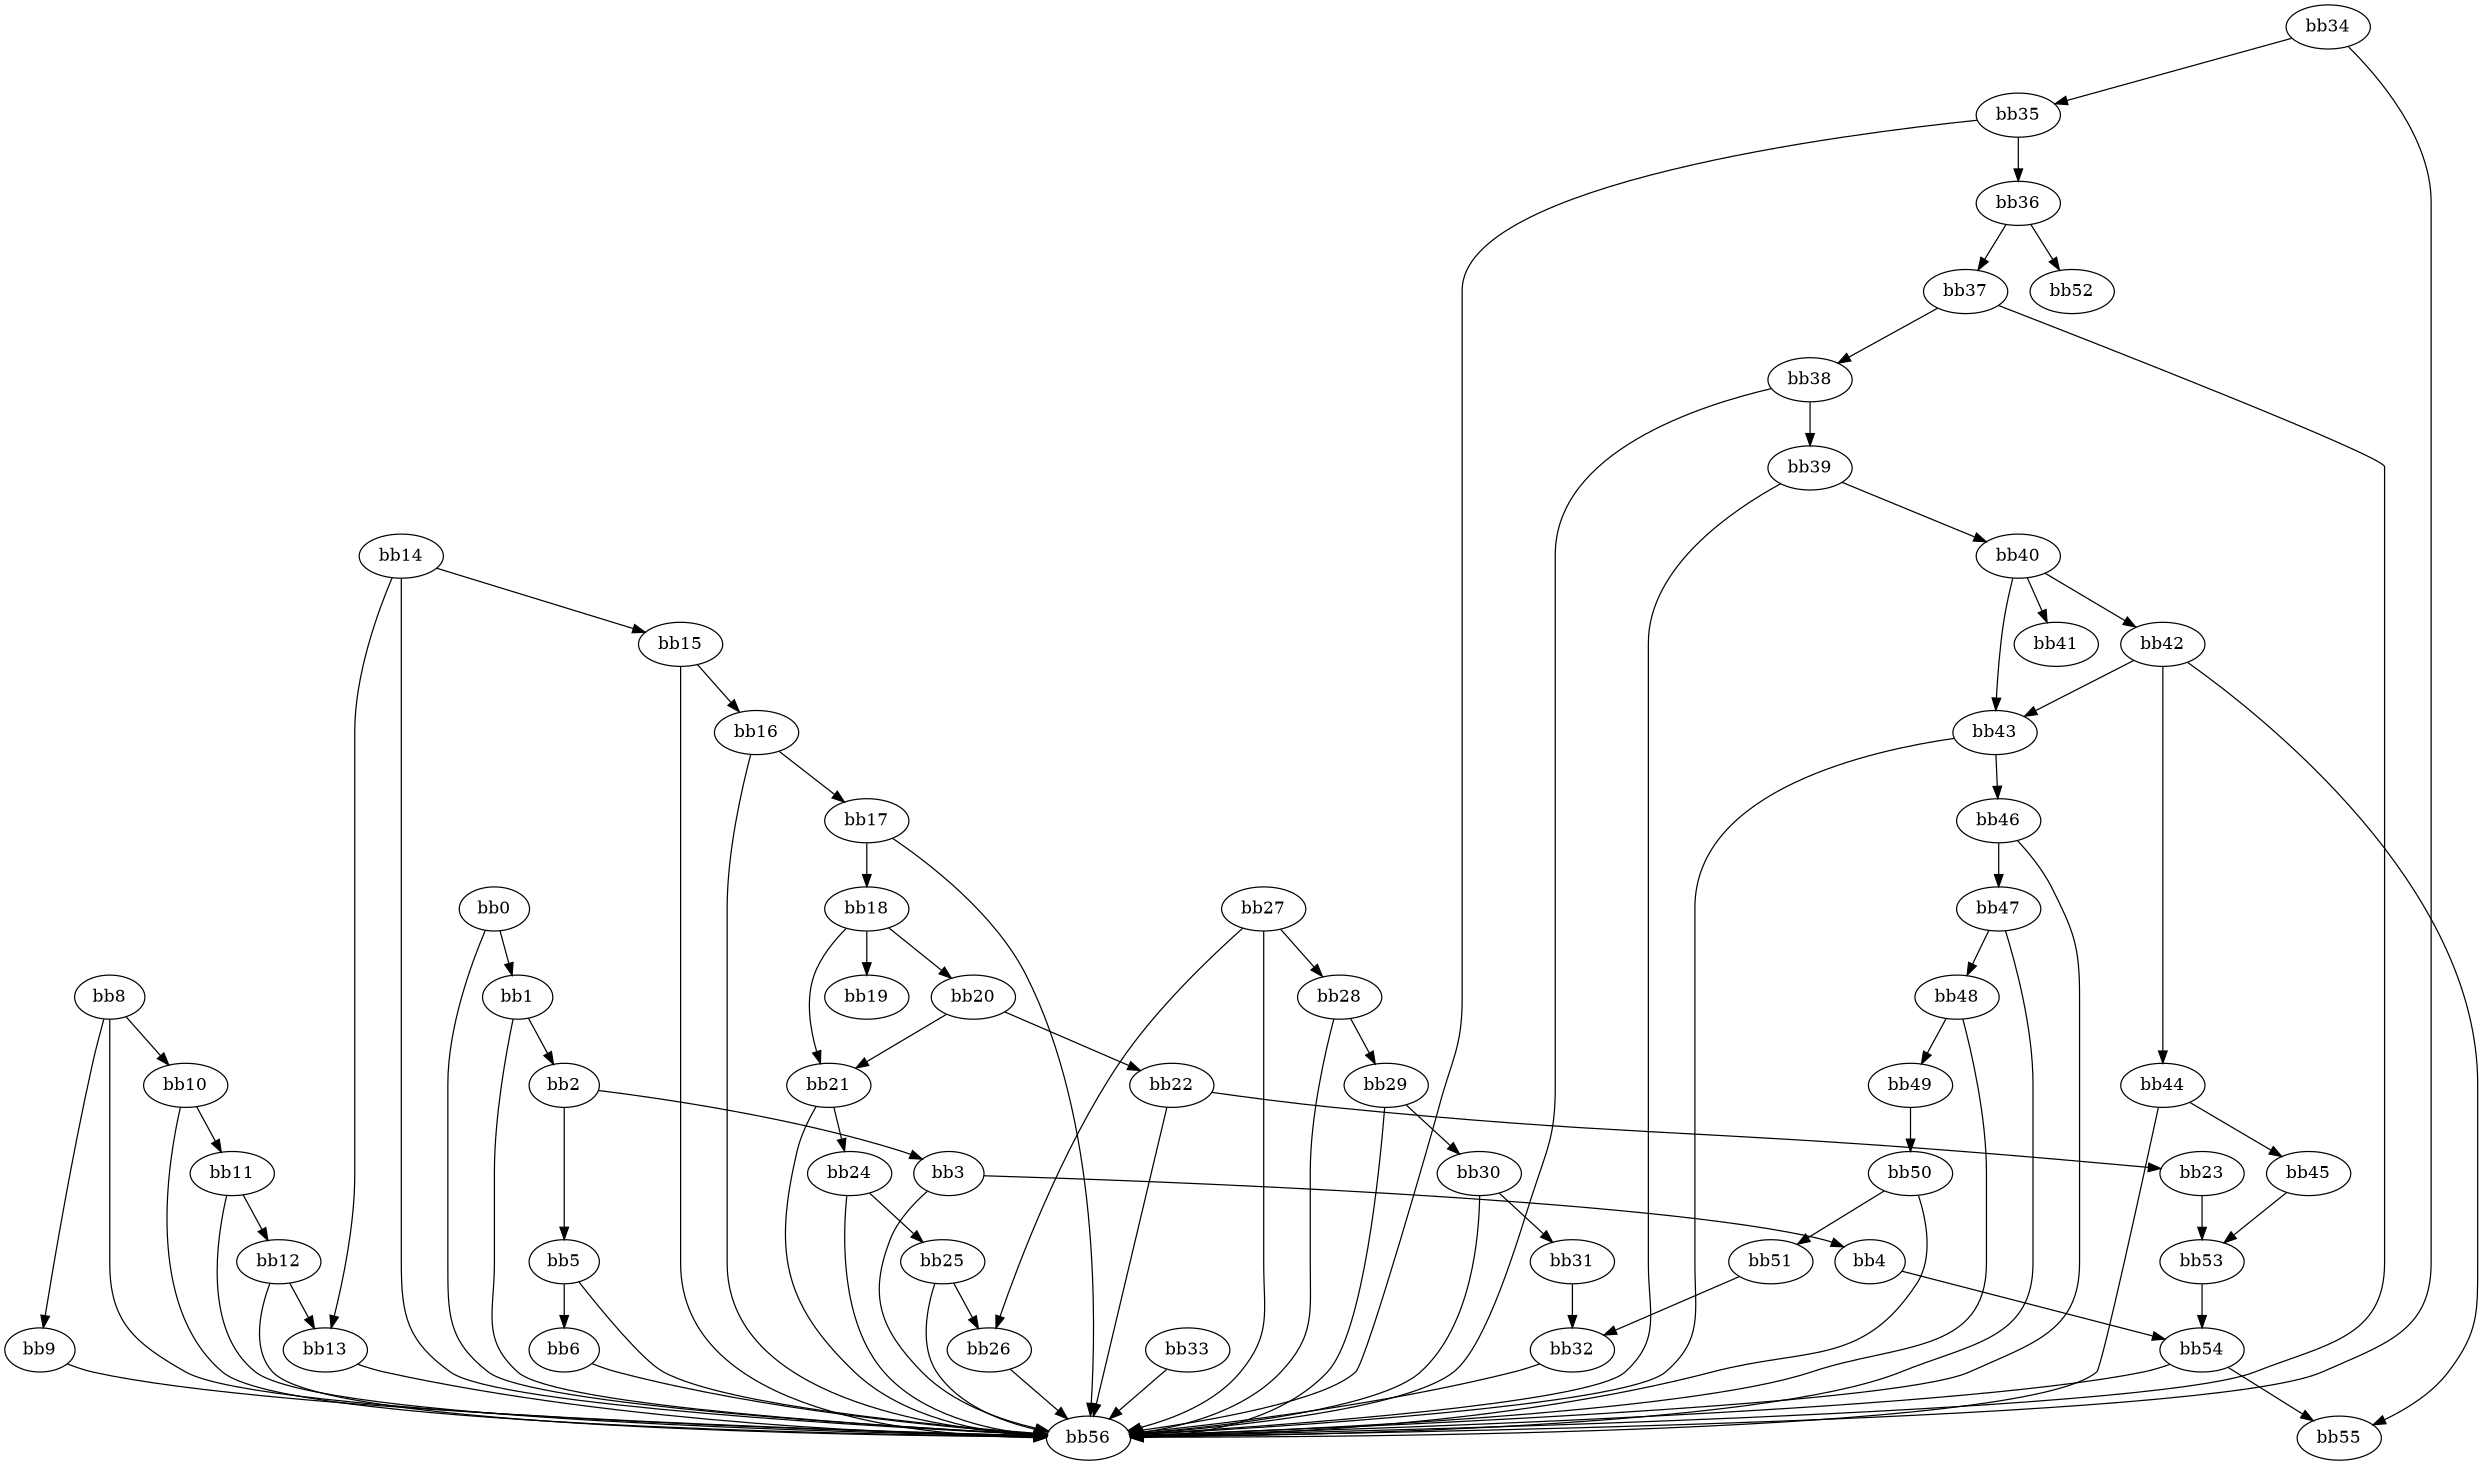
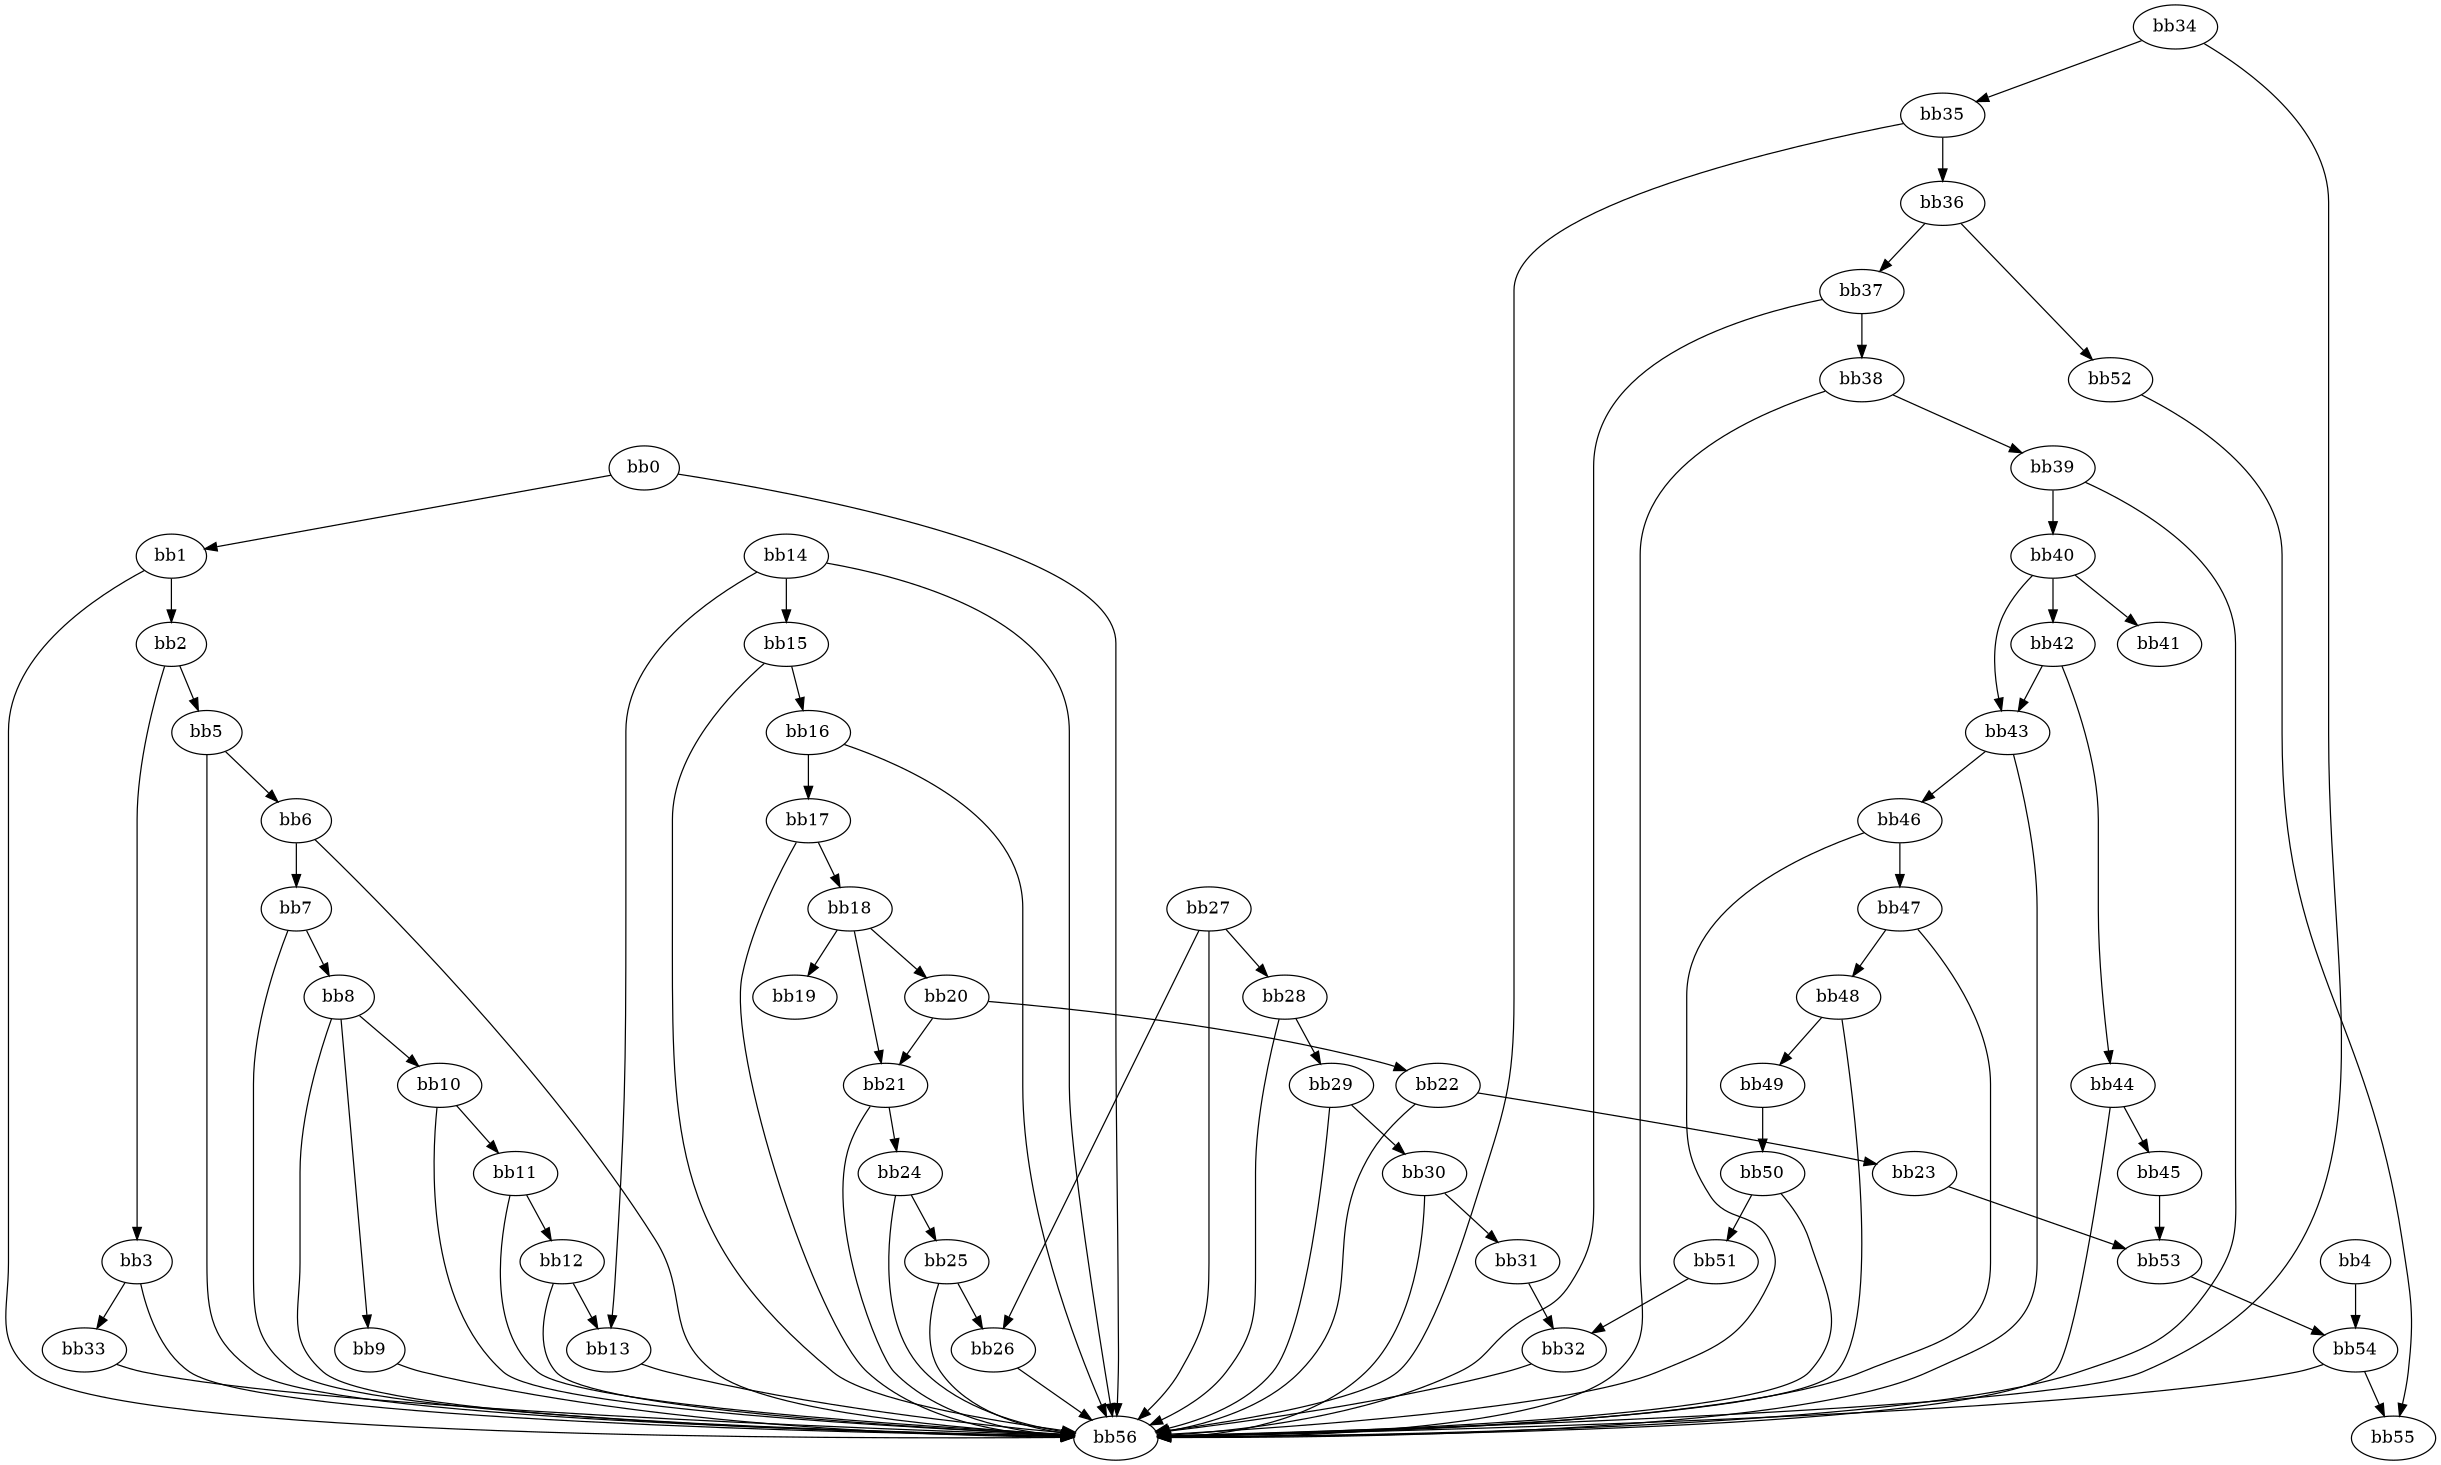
none -> (296, 909)
(2467, 1008) -> (2296, 876)
(1388, 1193) -> (114, 1300)
